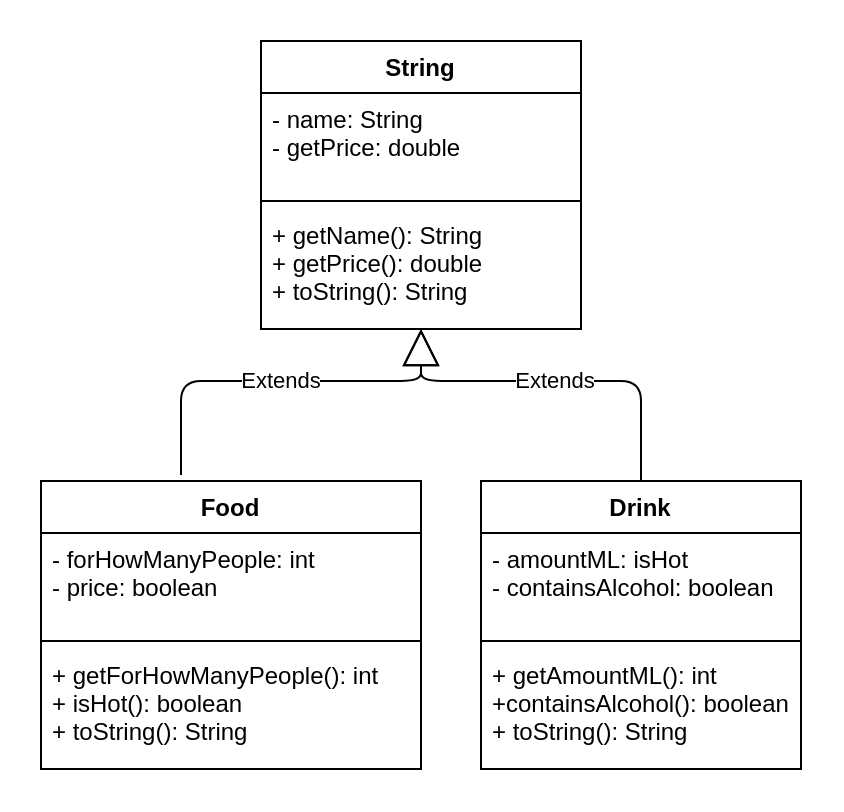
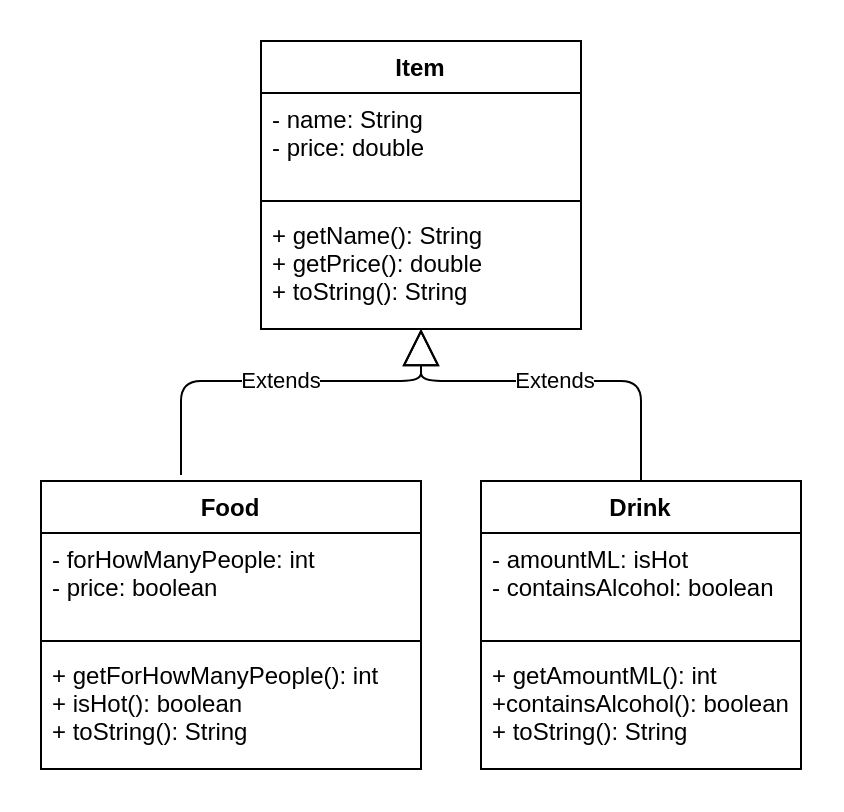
(420, 68) -> (420, 68)
(354, 120) -> (354, 120)
